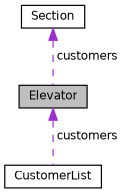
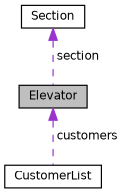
(86, 57) -> (76, 57)
